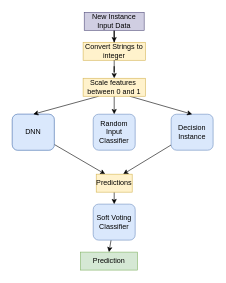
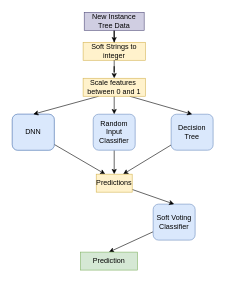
(114, 21) -> (114, 21)
(114, 51) -> (114, 51)
(192, 132) -> (192, 132)
none -> (114, 168)
(114, 222) -> (174, 222)
